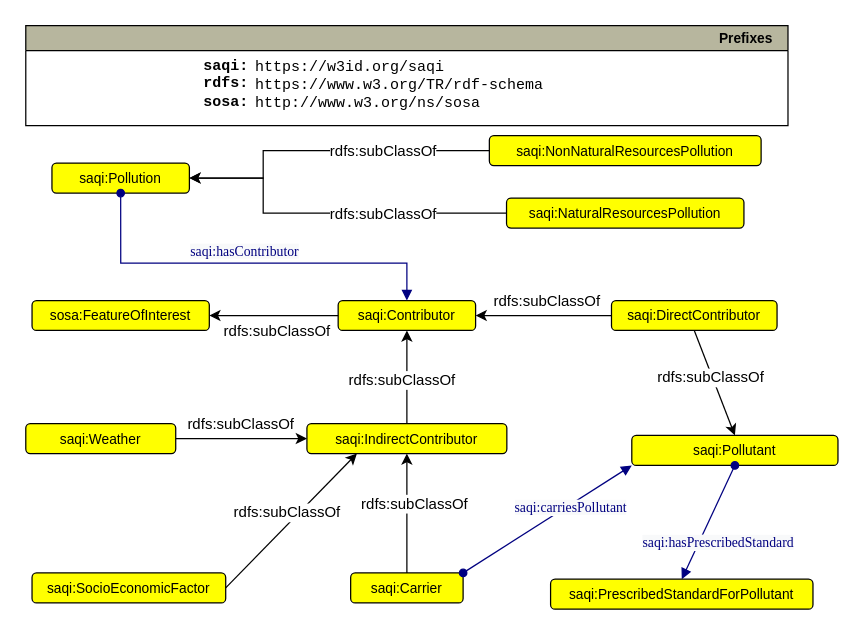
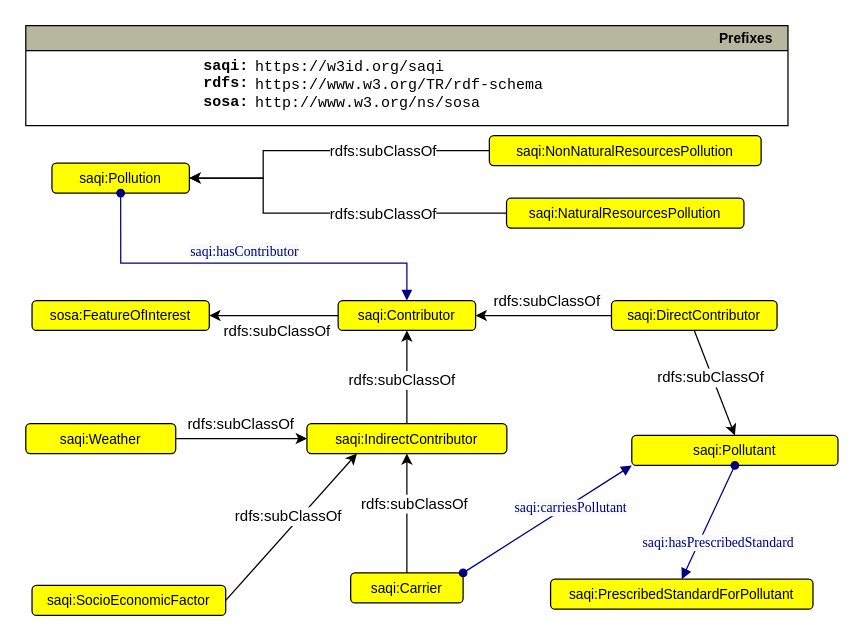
(129, 588) -> (129, 601)
